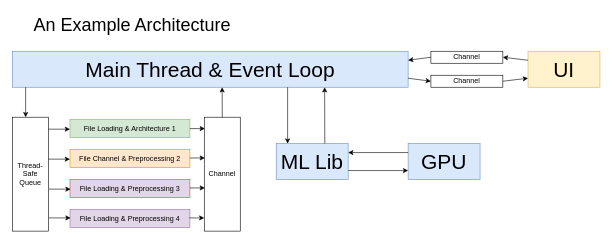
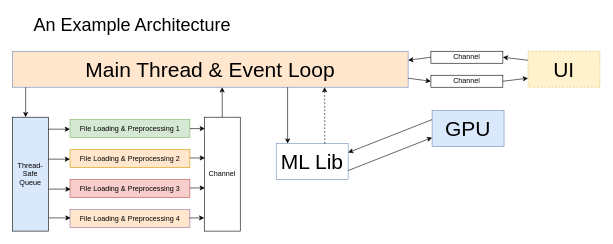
(210, 69) -> (210, 69)
(564, 69) -> (564, 69)
(325, 117) -> (325, 117)
(130, 129) -> (130, 129)
(130, 159) -> (130, 159)
(312, 162) -> (312, 162)
(444, 162) -> (468, 129)
(30, 174) -> (30, 174)
(130, 189) -> (130, 189)
(130, 219) -> (130, 219)
